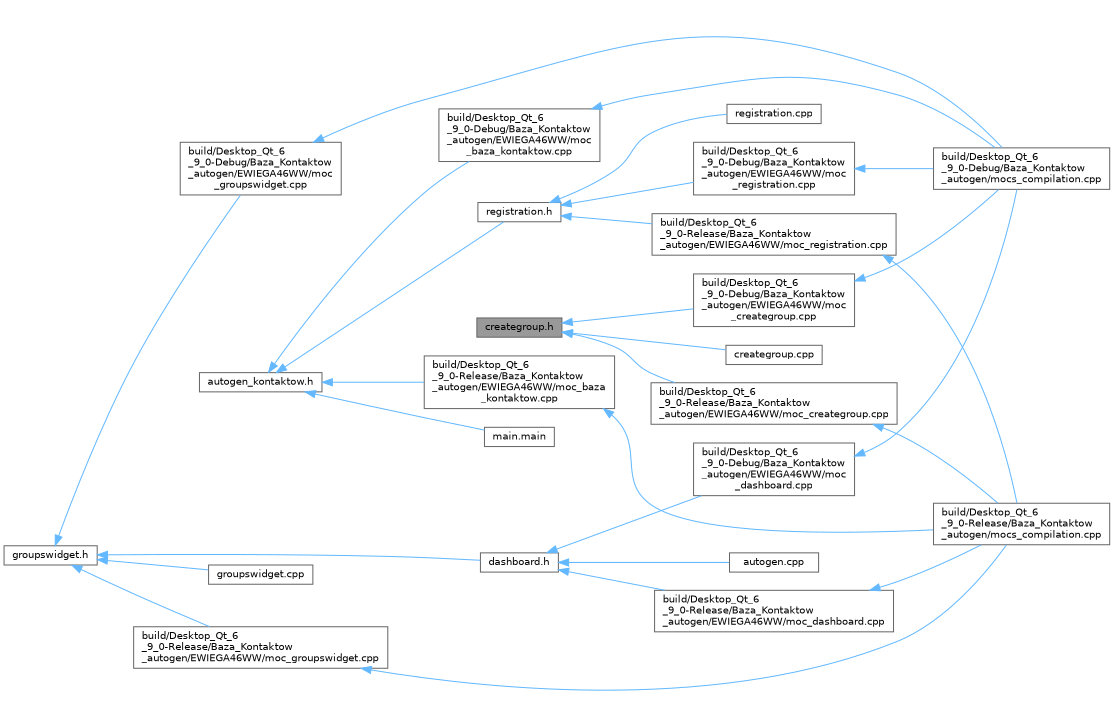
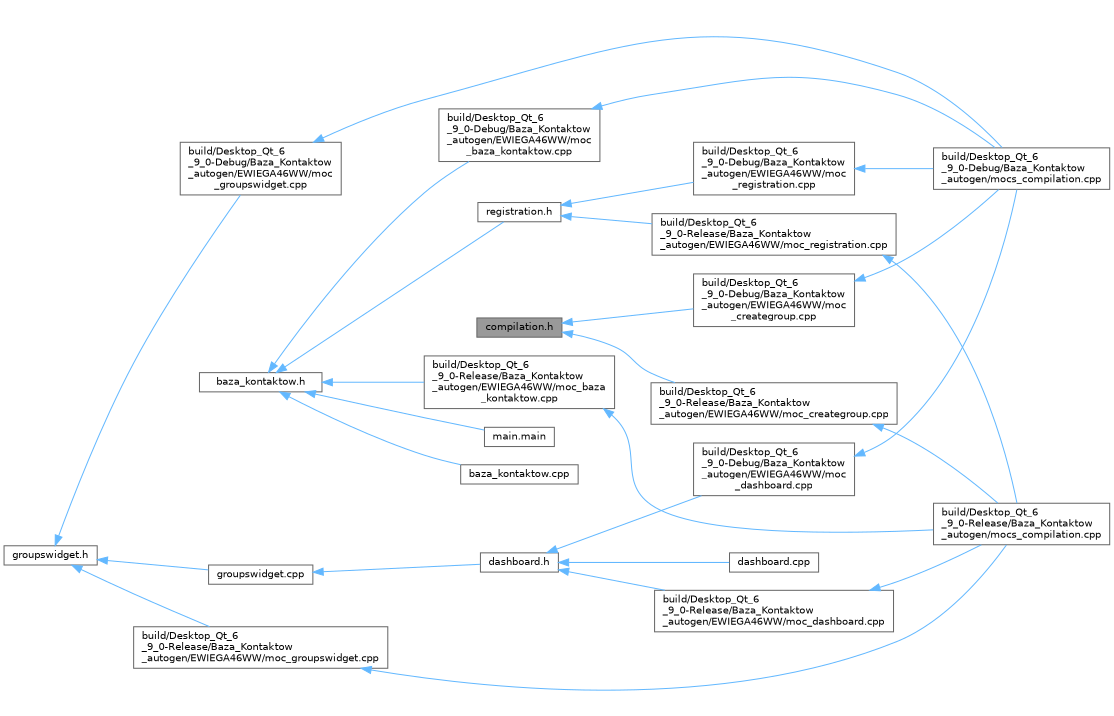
(774, 114) -> none
(519, 328) -> (519, 328)
(774, 355) -> none
(261, 382) -> (261, 382)
none -> (519, 474)
(294, 555) -> (402, 568)
(774, 562) -> (774, 562)
